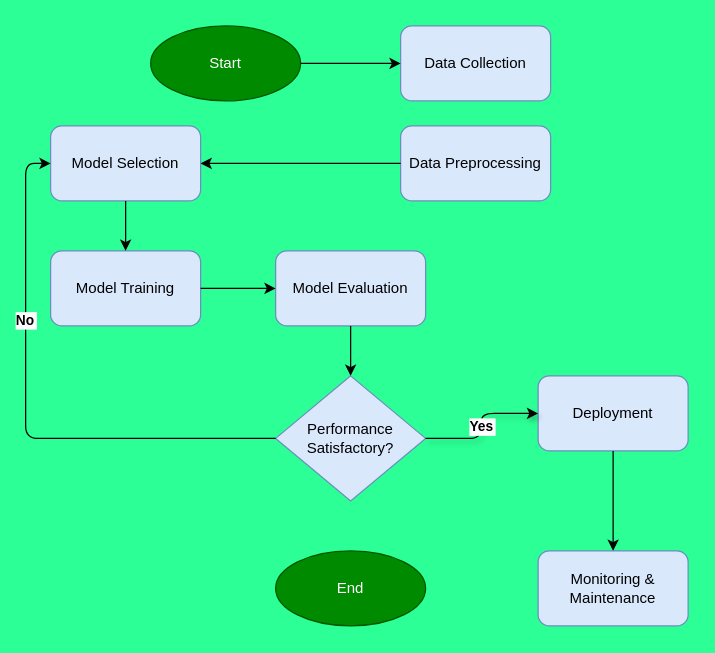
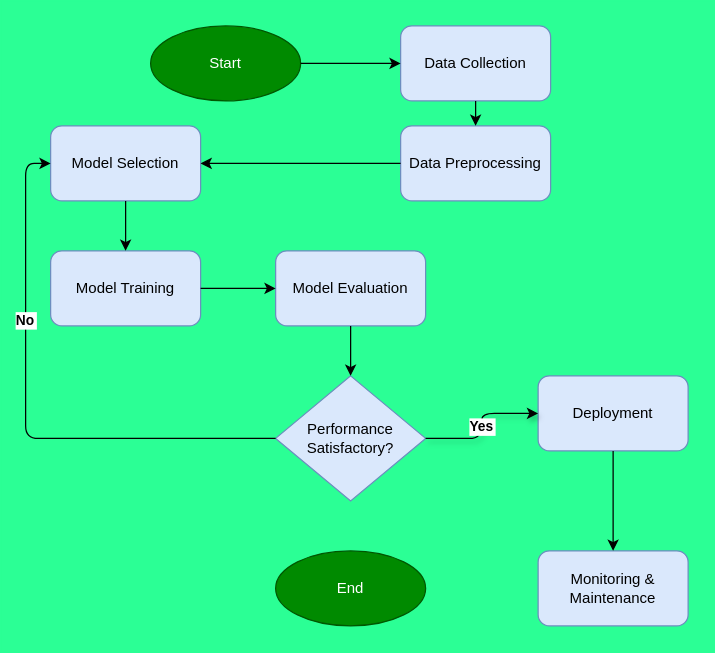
none -> (476, 109)
